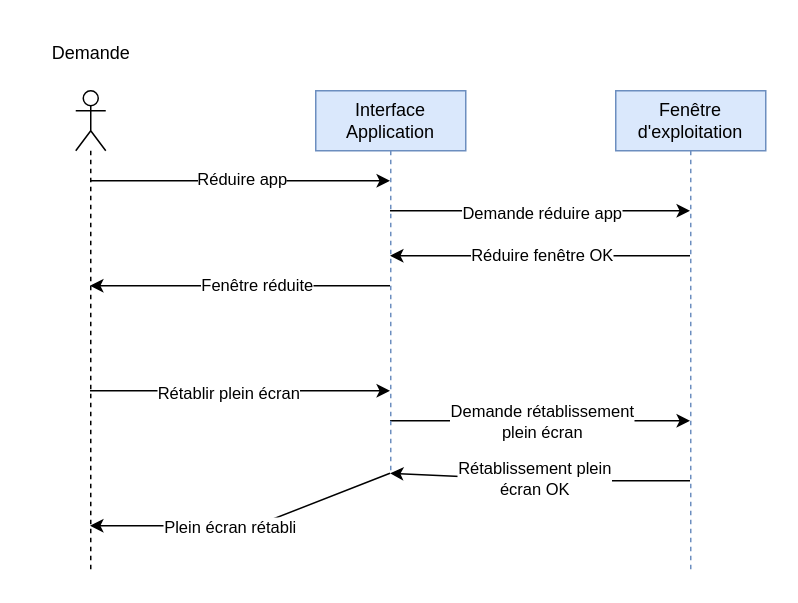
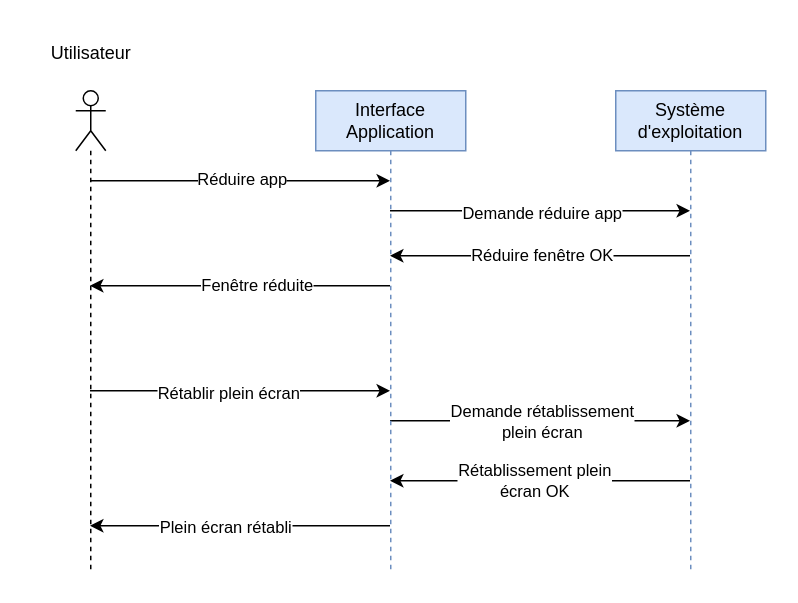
(92, 53) -> (92, 53)
(691, 121) -> (691, 121)
(391, 282) -> (391, 331)
